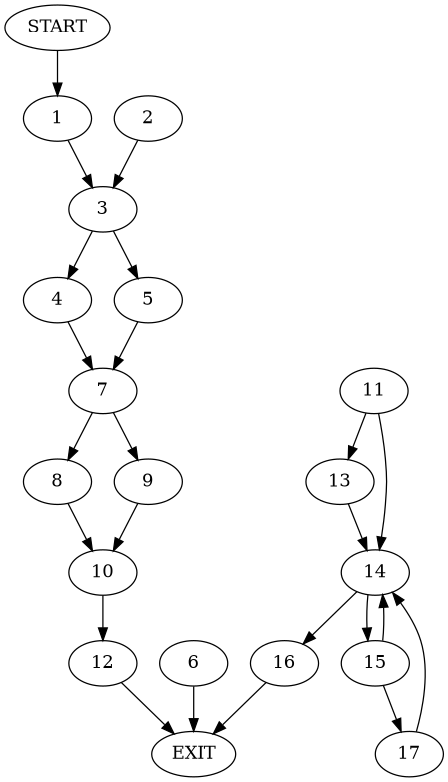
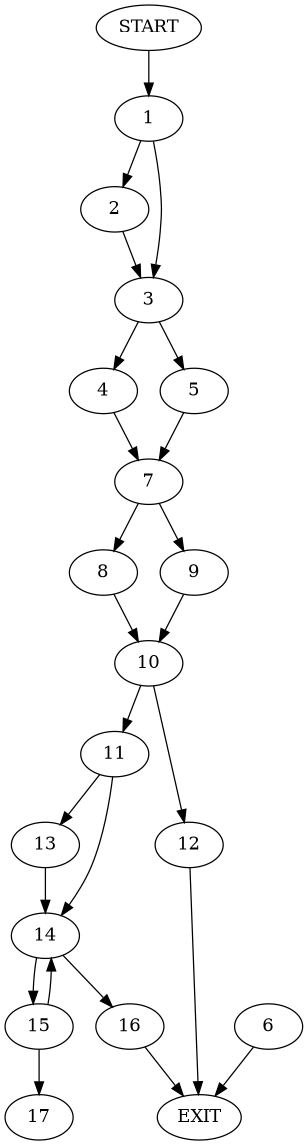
none -> (134, 158)
(425, 665) -> none
none -> (134, 703)
